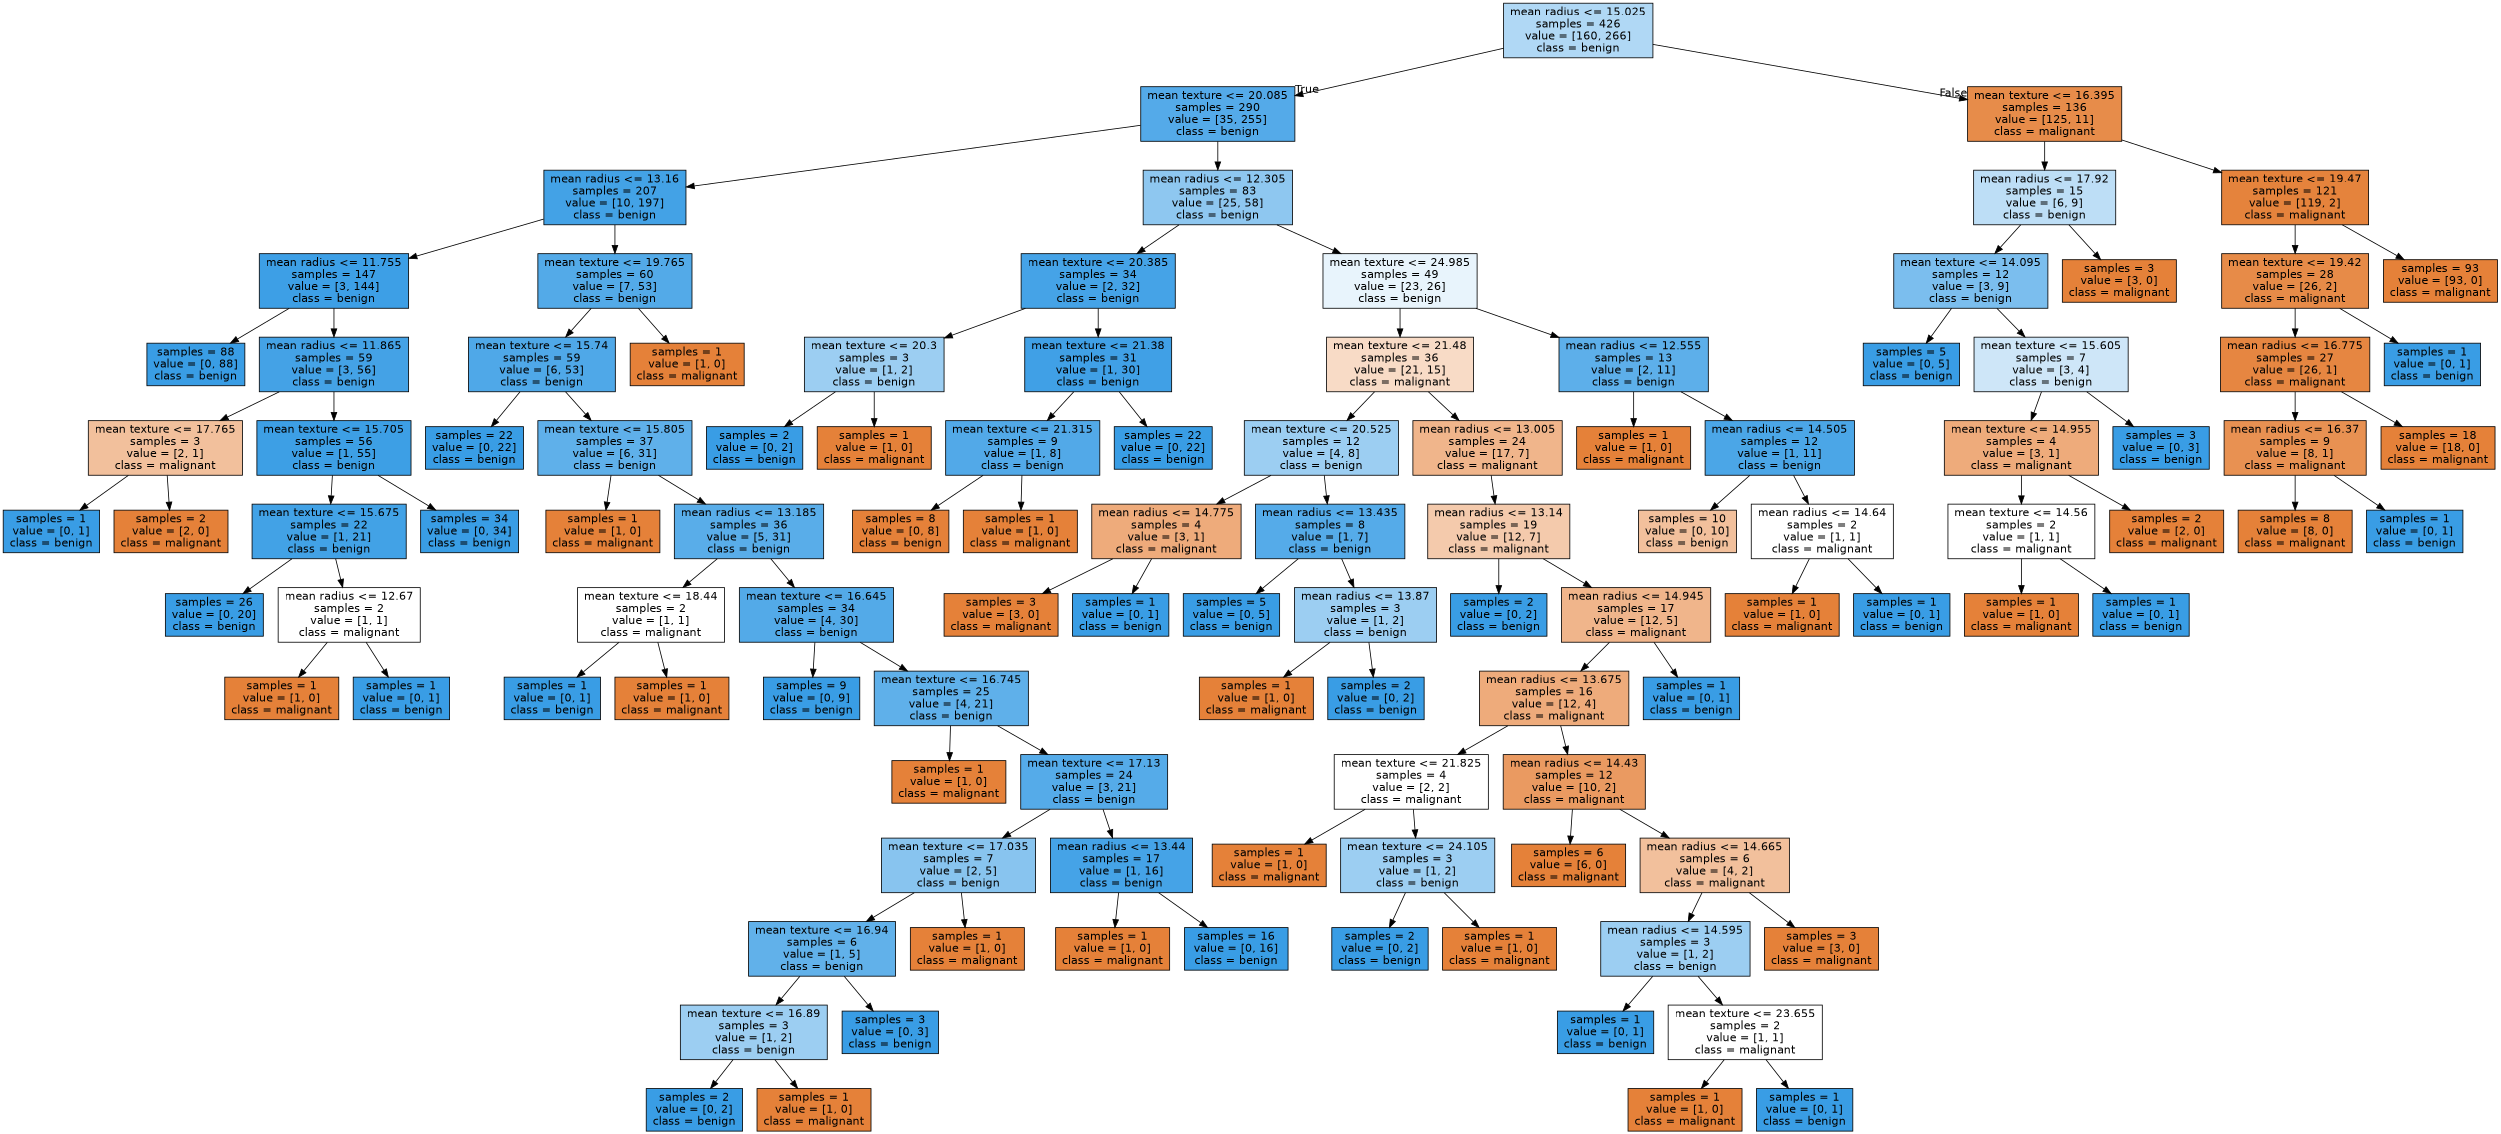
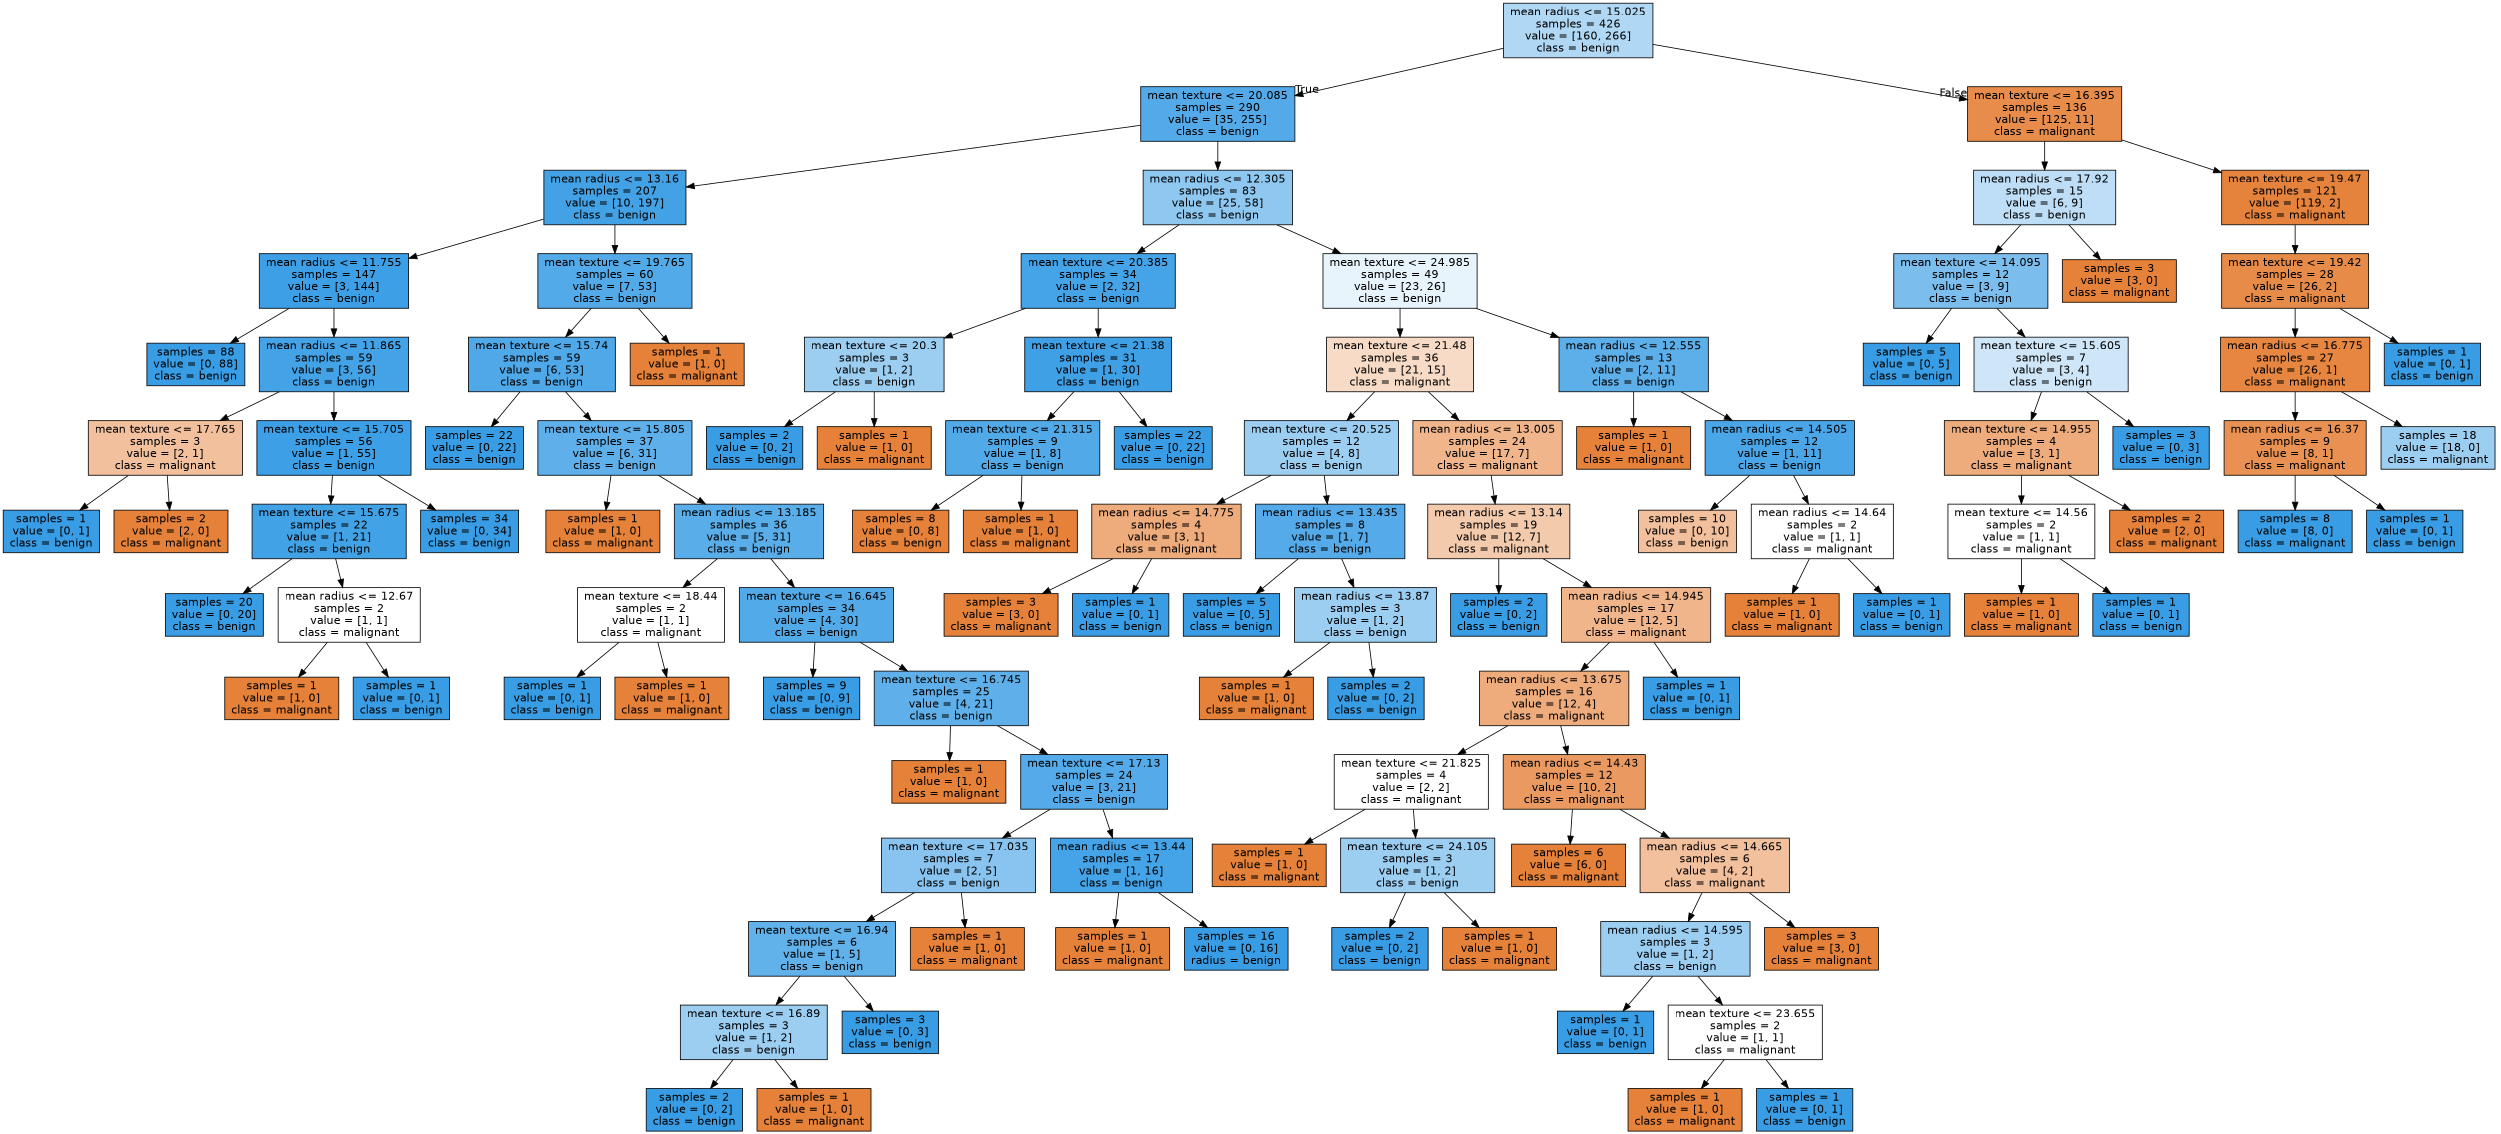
(2440, 281) -> none
(2438, 448) -> (2438, 448)
(2295, 531) -> (2295, 531)
(214, 615) -> (214, 615)
(1236, 949) -> (1236, 949)
